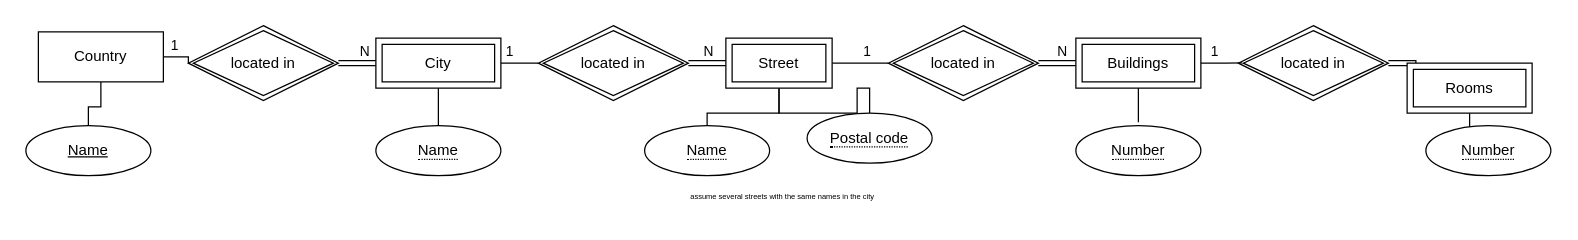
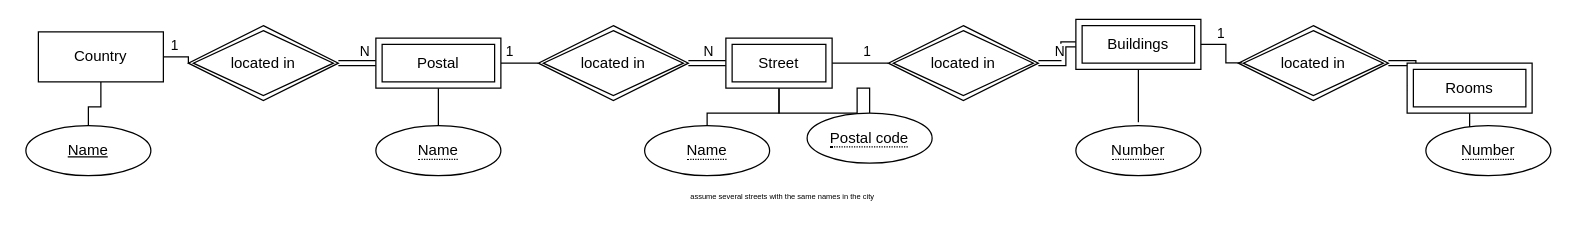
(438, 63) -> (438, 63)
(1138, 63) -> (1138, 44)
